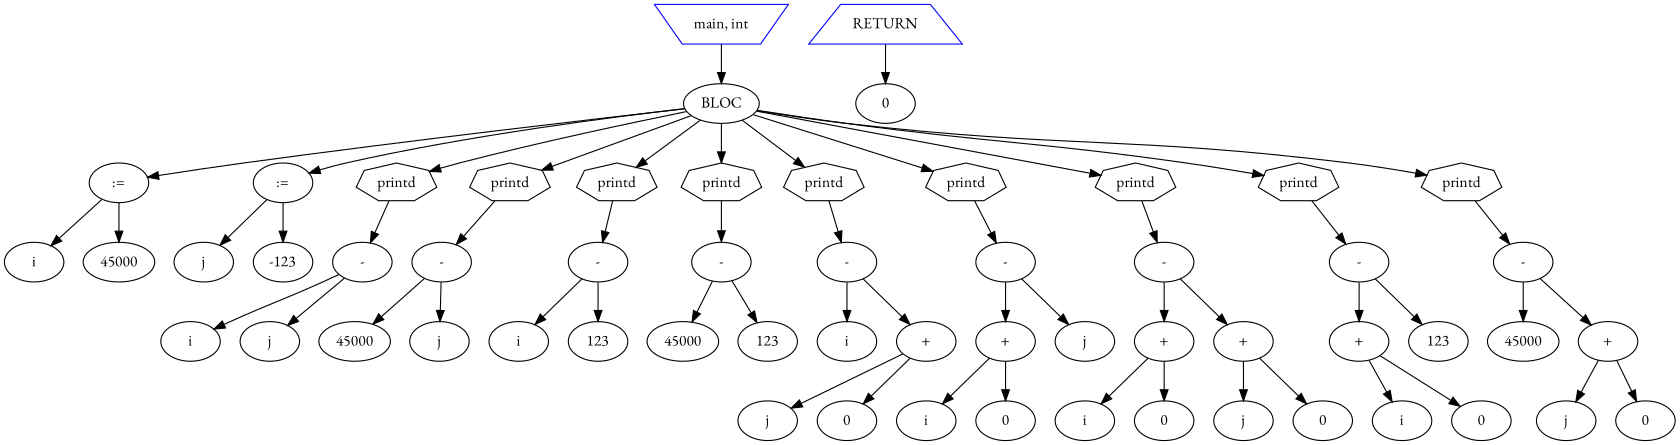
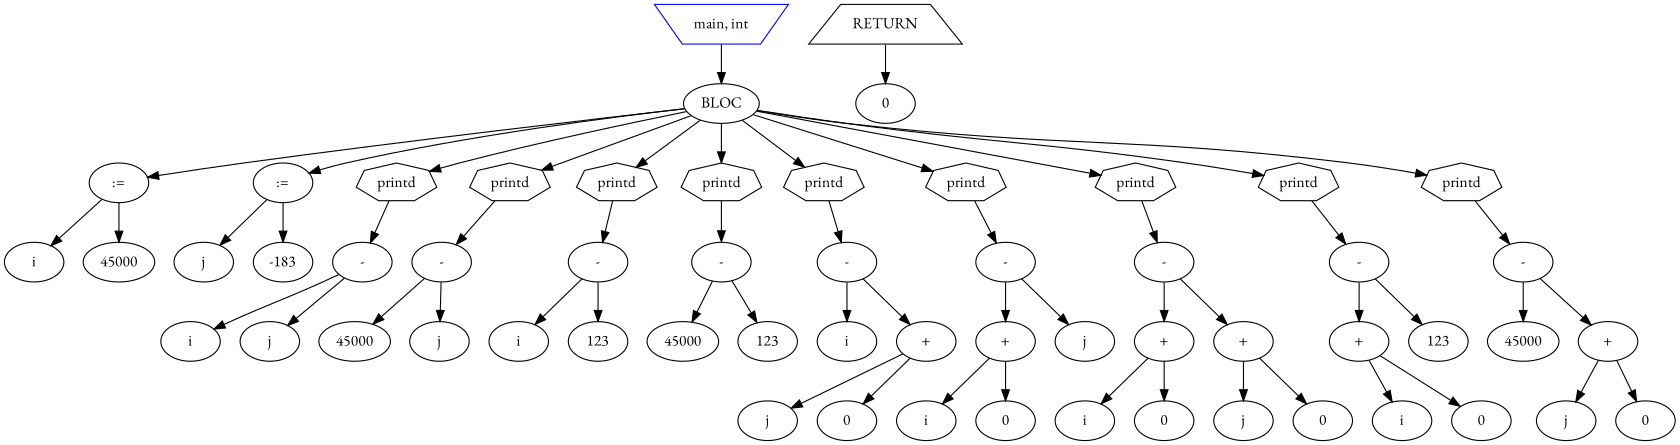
(886, 24) -> (886, 24)
(283, 262) -> (283, 262)
